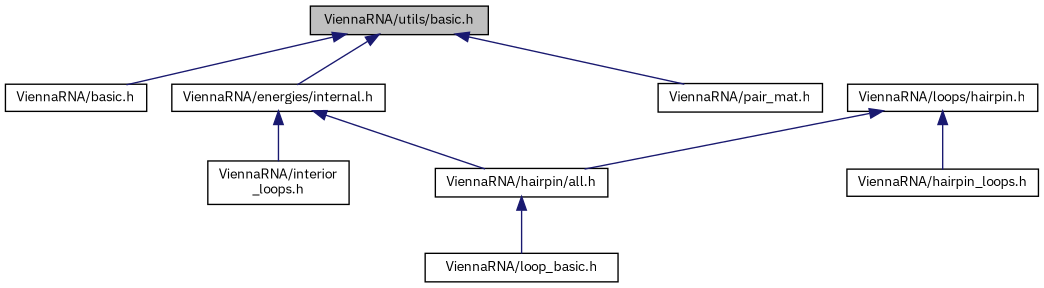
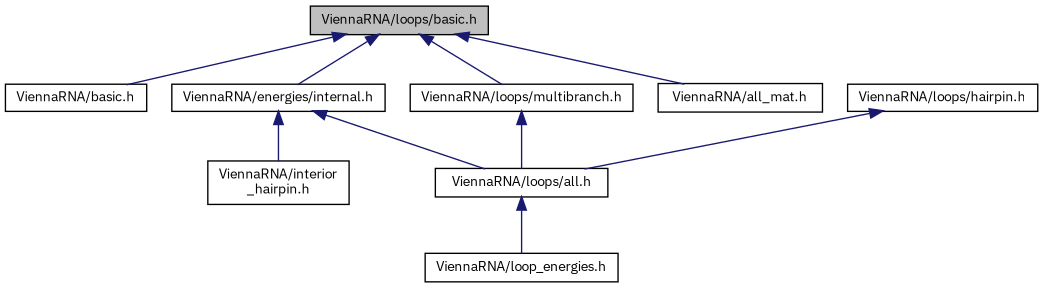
(399, 20) -> (399, 20)
none -> (522, 98)
(740, 98) -> (740, 98)
(278, 183) -> (278, 183)
(522, 183) -> (522, 183)
(943, 183) -> none
(522, 268) -> (522, 268)
